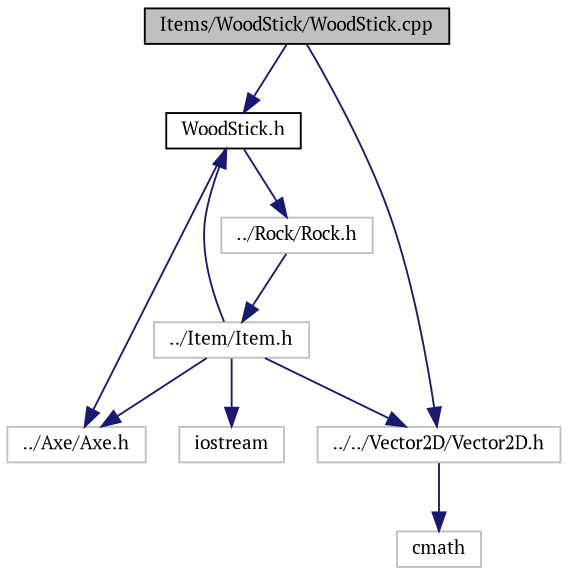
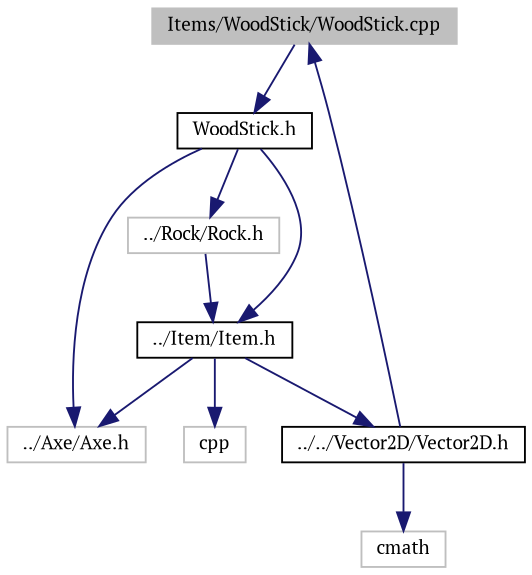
(297, 26) -> (304, 26)
(391, 219) -> (360, 244)
(204, 245) -> (301, 232)
(232, 340) -> (215, 340)
(232, 445) -> (215, 445)
(439, 445) -> (404, 445)
